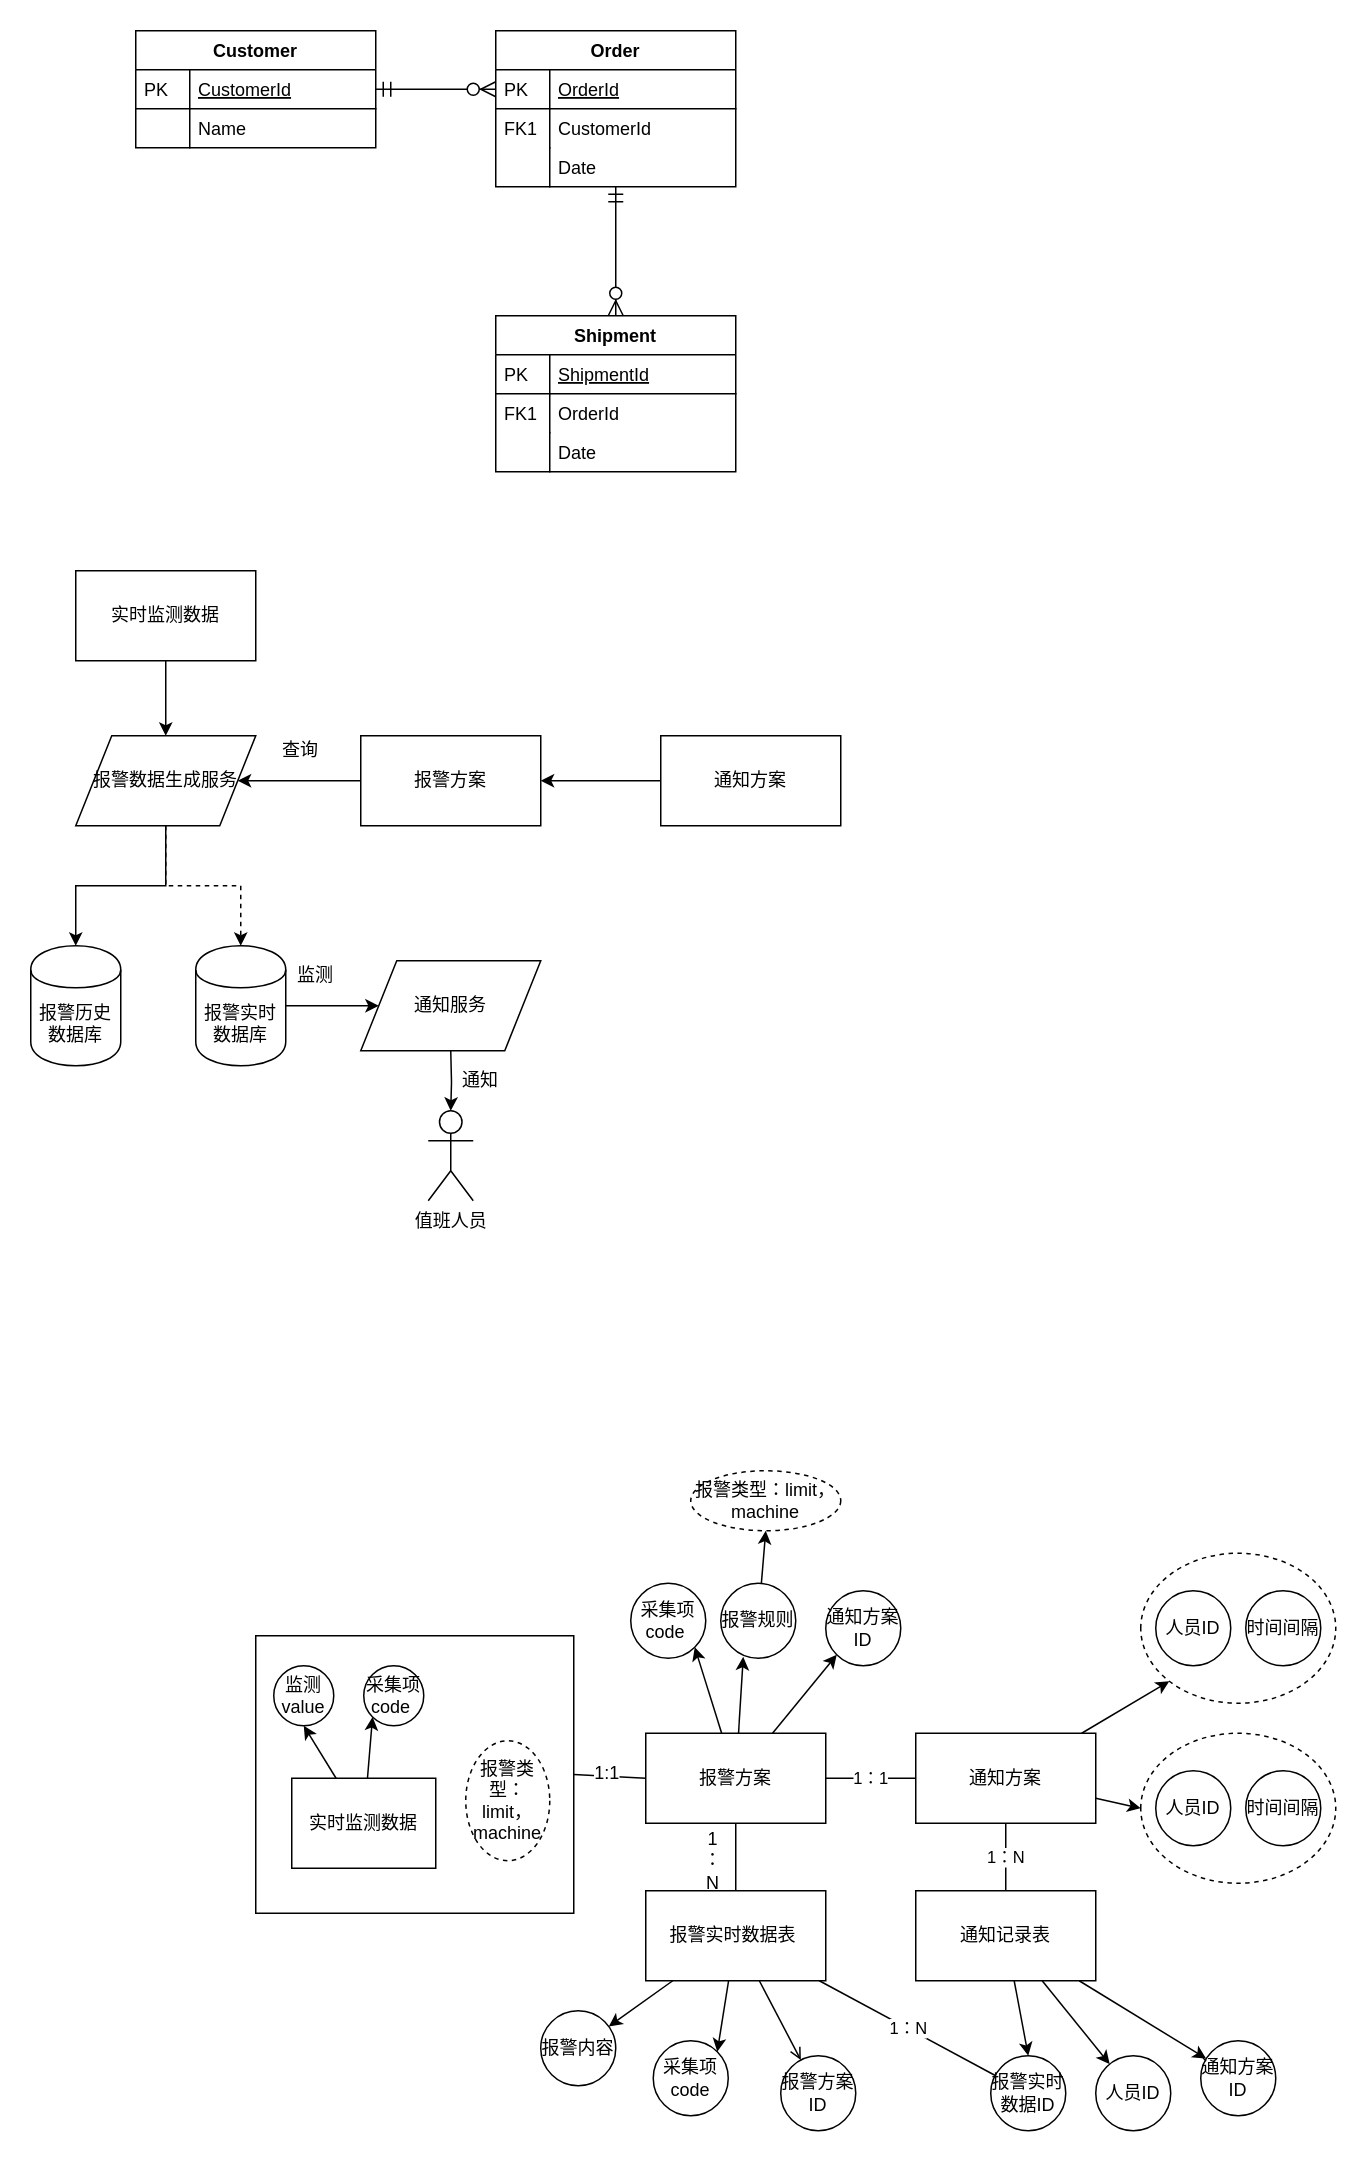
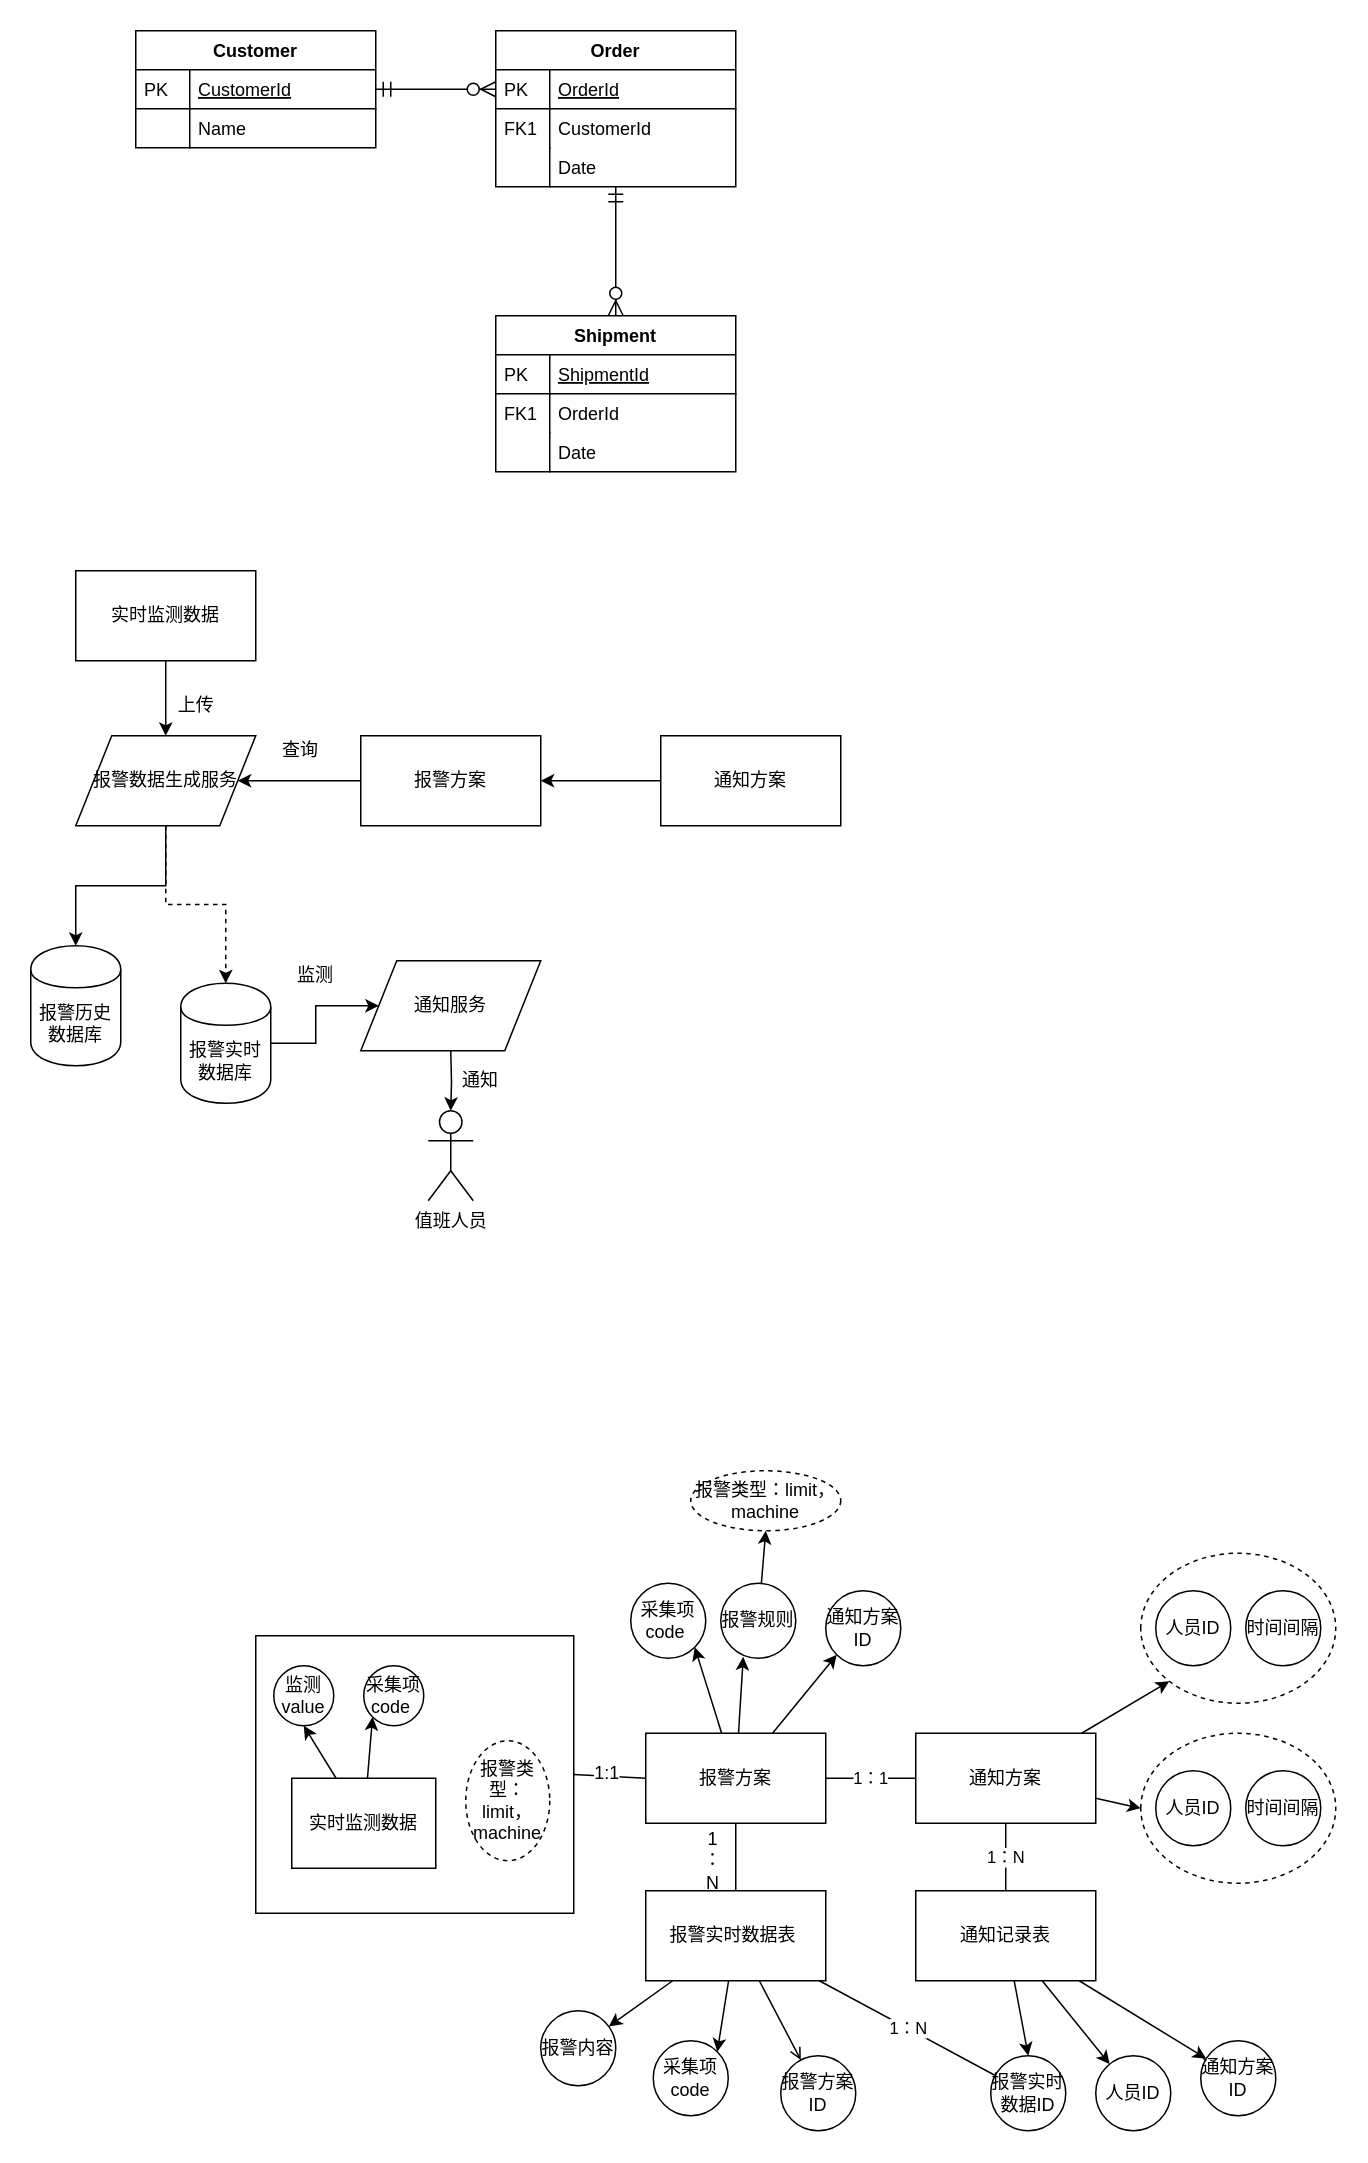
none -> (196, 706)
(241, 1006) -> (226, 1043)
